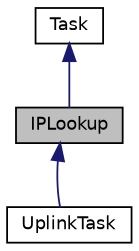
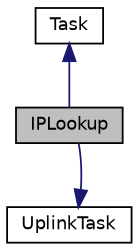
(58, 184) -> (81, 166)
